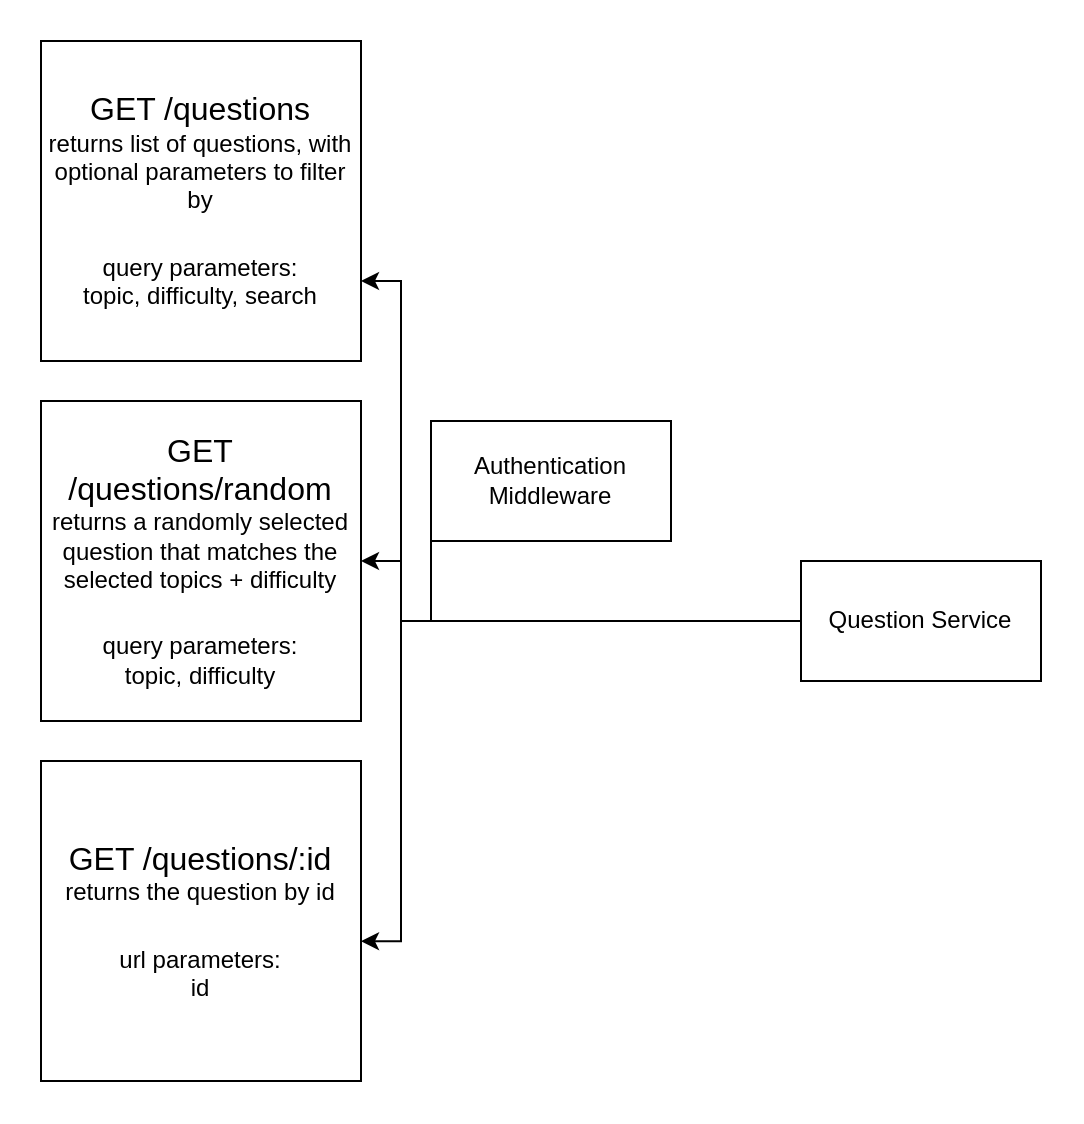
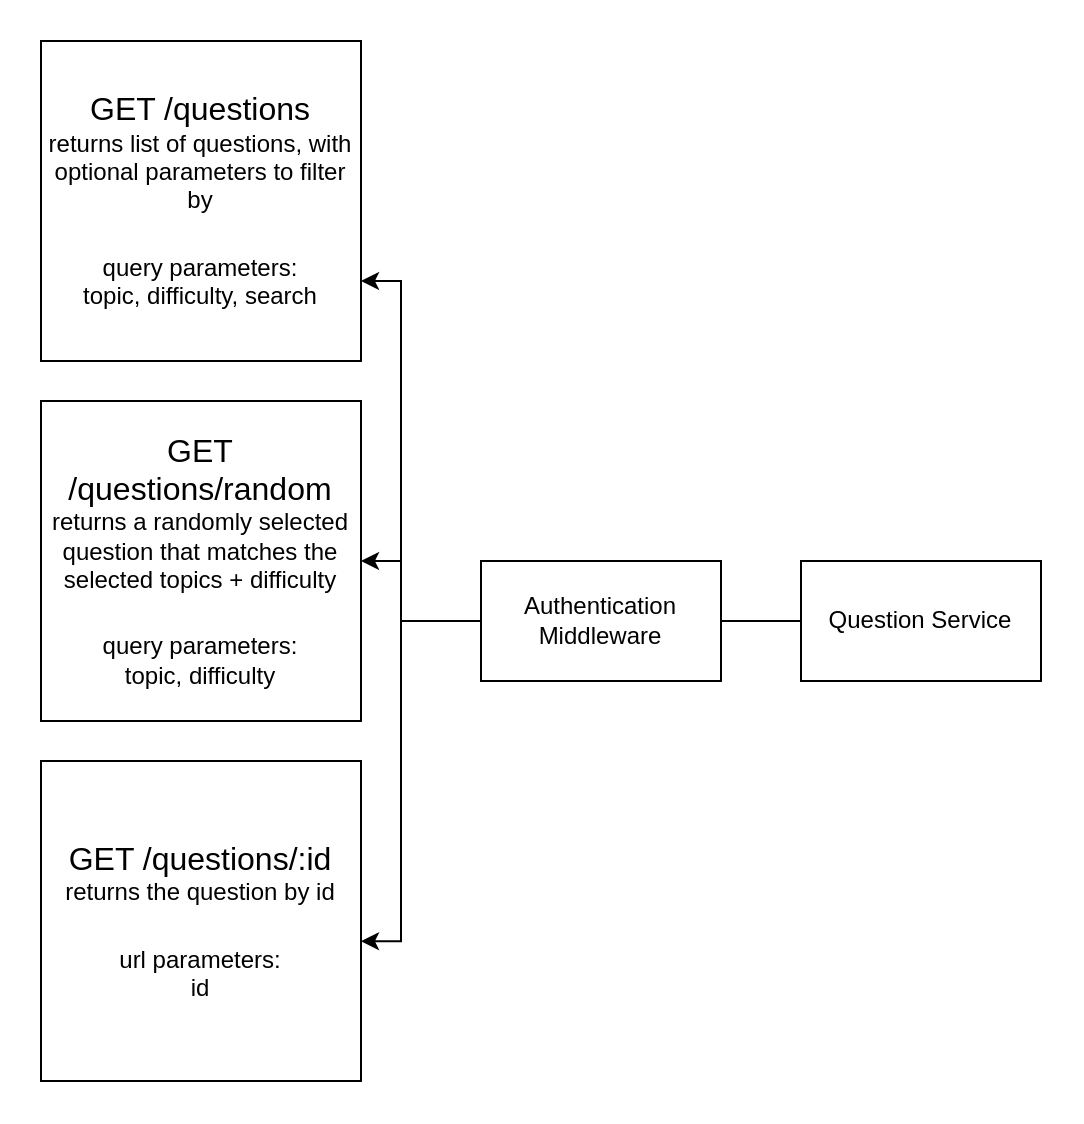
(551, 481) -> (601, 621)
